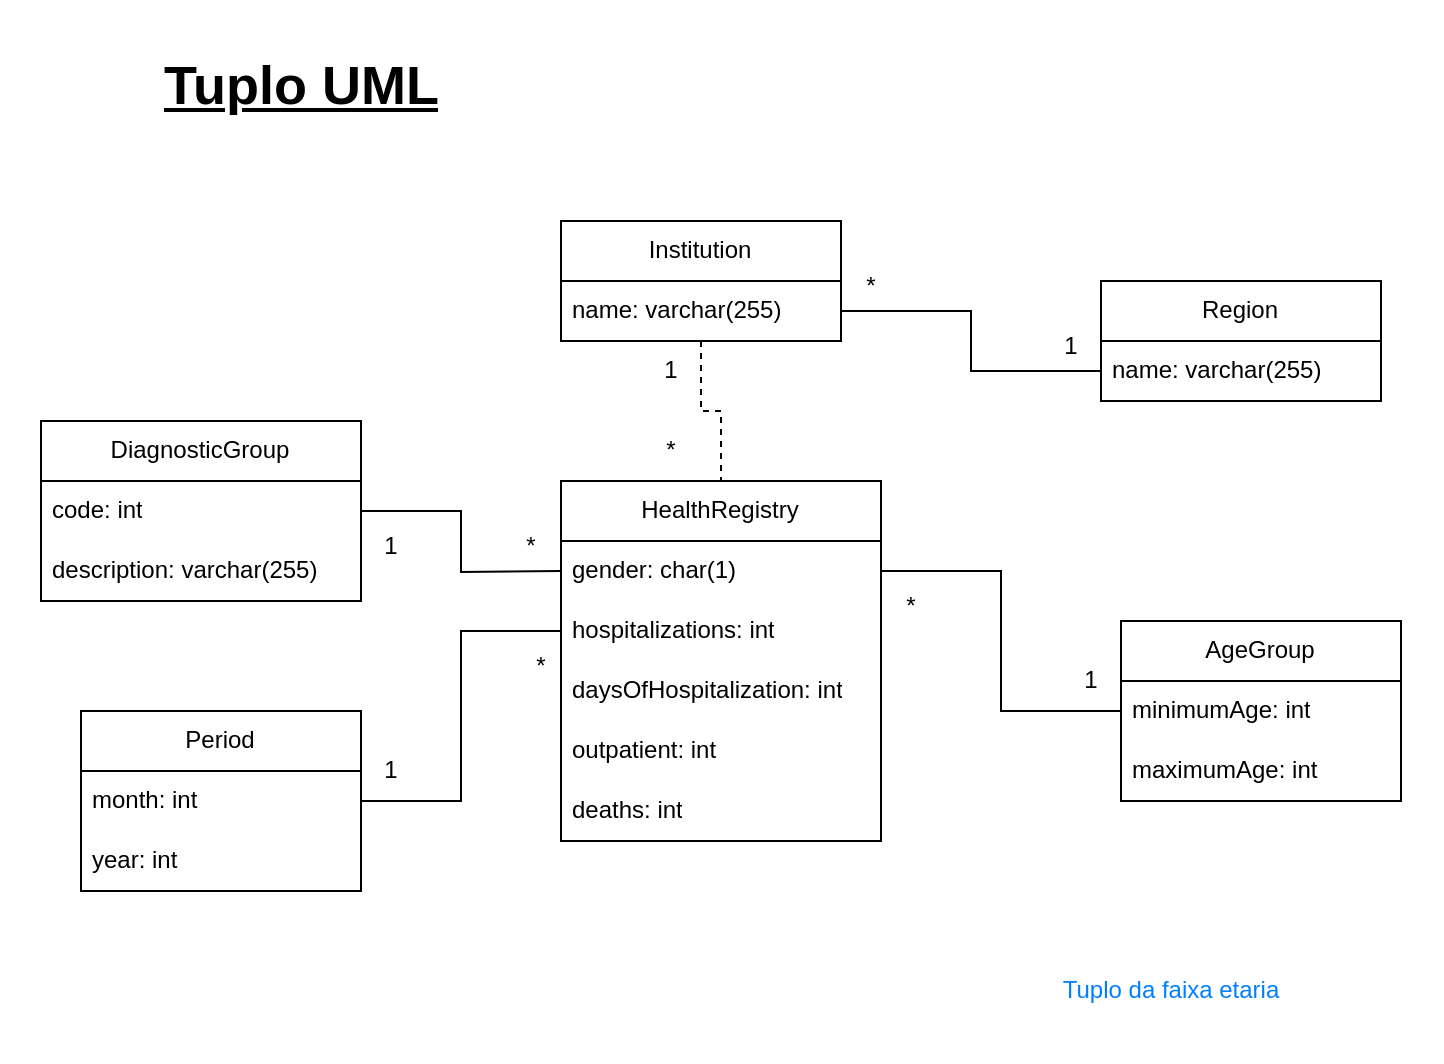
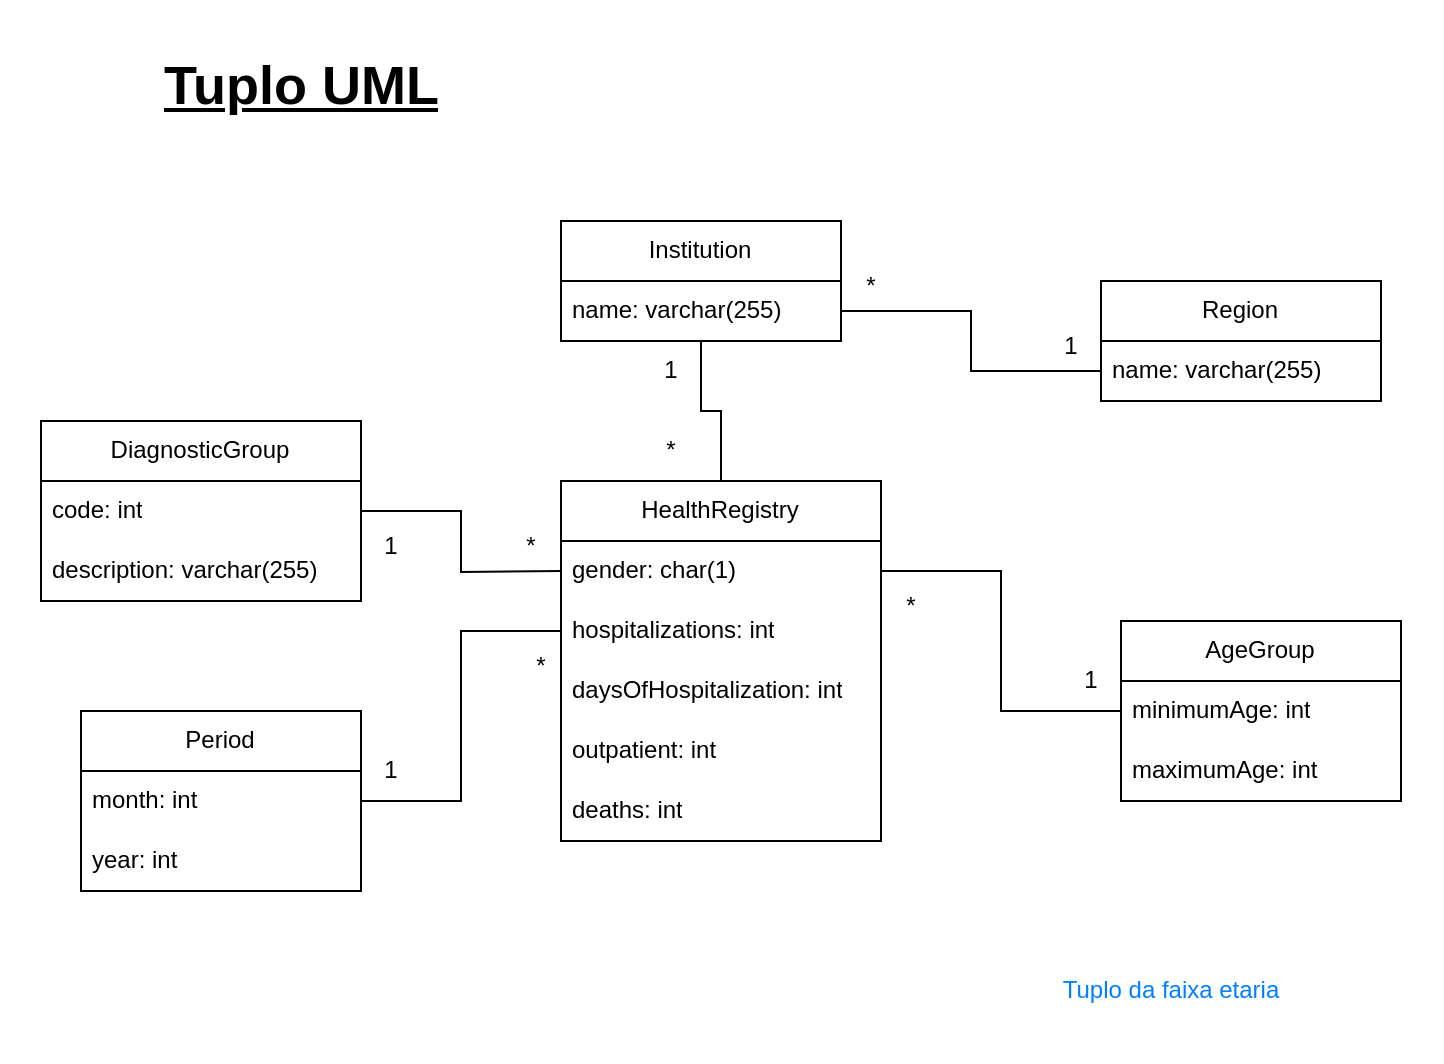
(711, 411) -> (711, 411)
